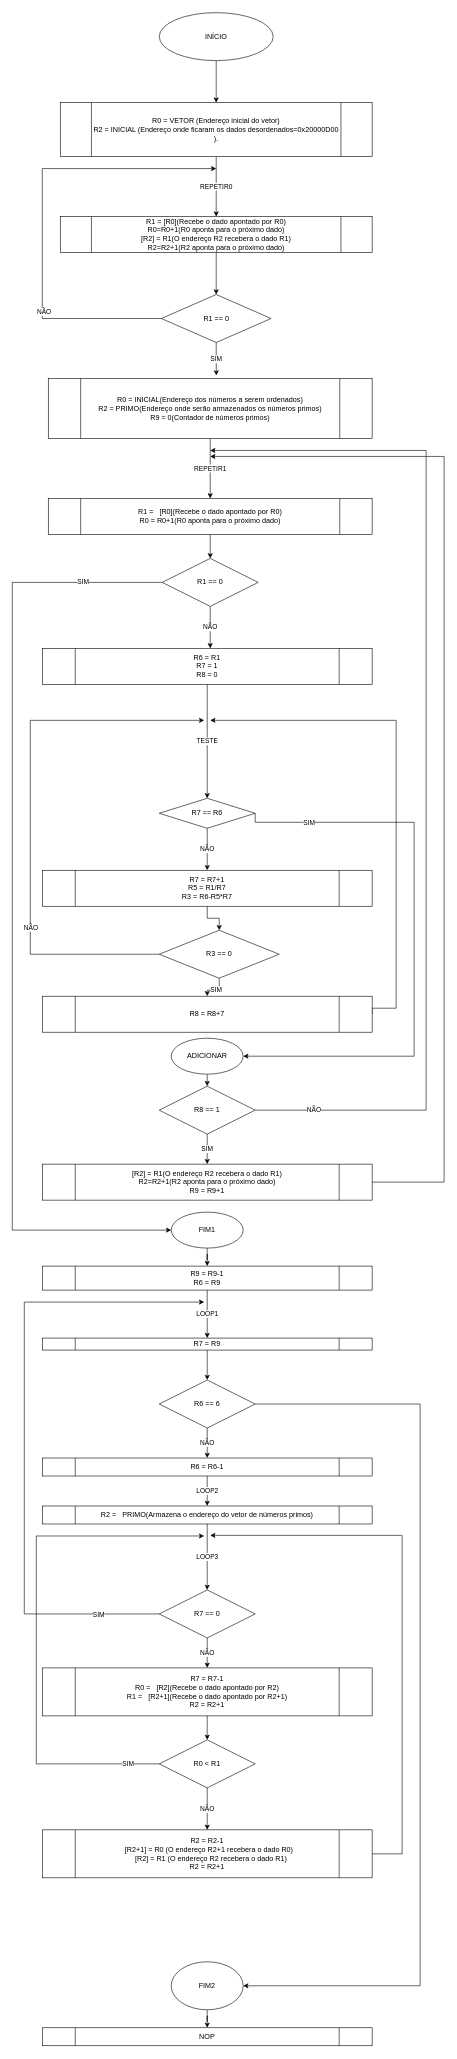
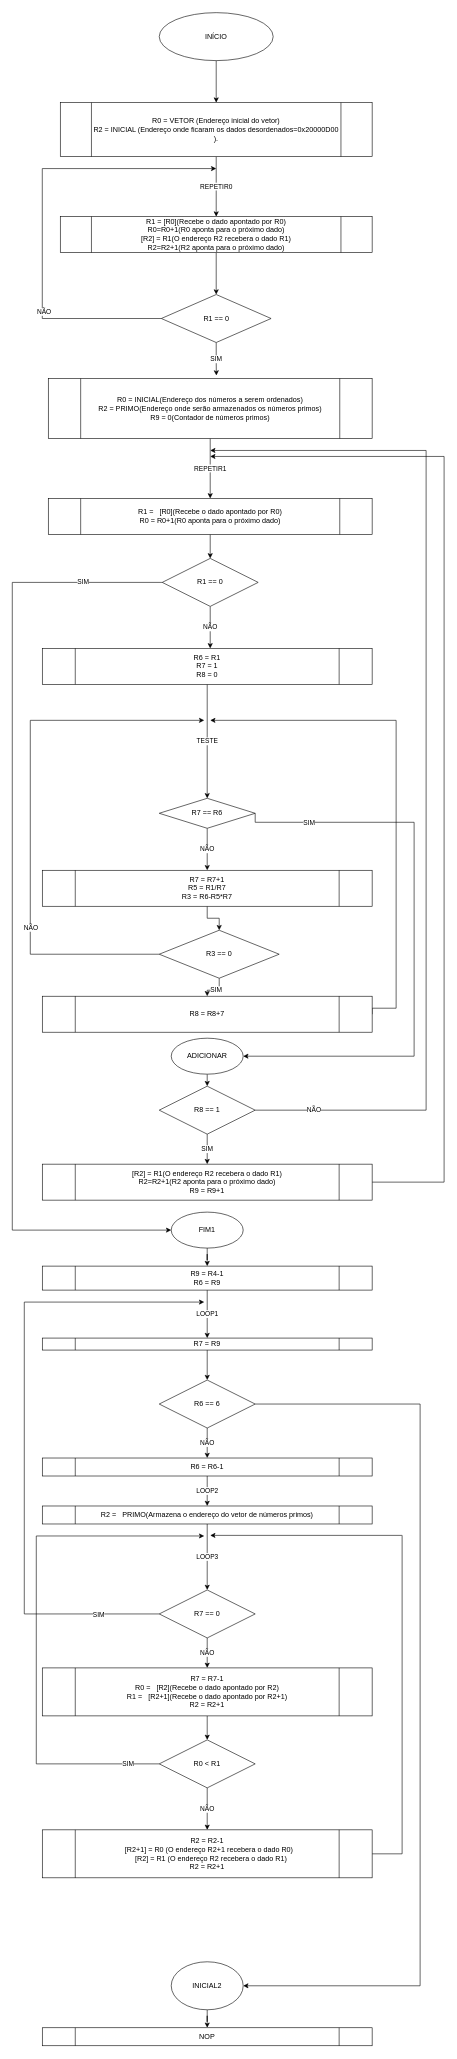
(207, 1278) -> (207, 1278)
(207, 1986) -> (207, 1986)
